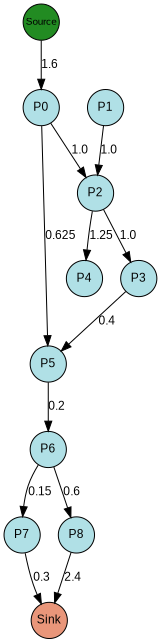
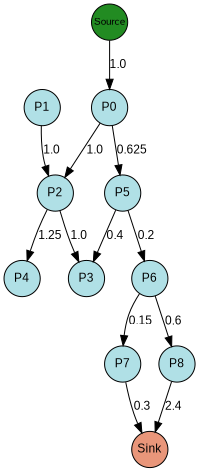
(50, 65) -> (118, 65)
(97, 318) -> (107, 231)
